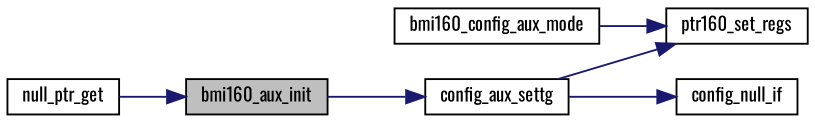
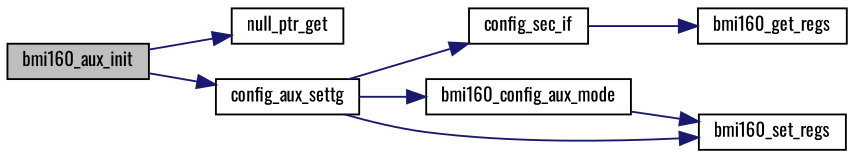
(737, 26) -> (772, 132)
none -> (772, 26)
(143, 97) -> (181, 44)
none -> (383, 97)
(737, 97) -> (529, 26)
